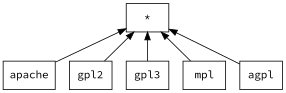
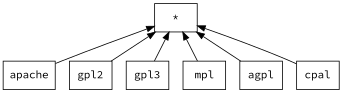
none -> (318, 75)
